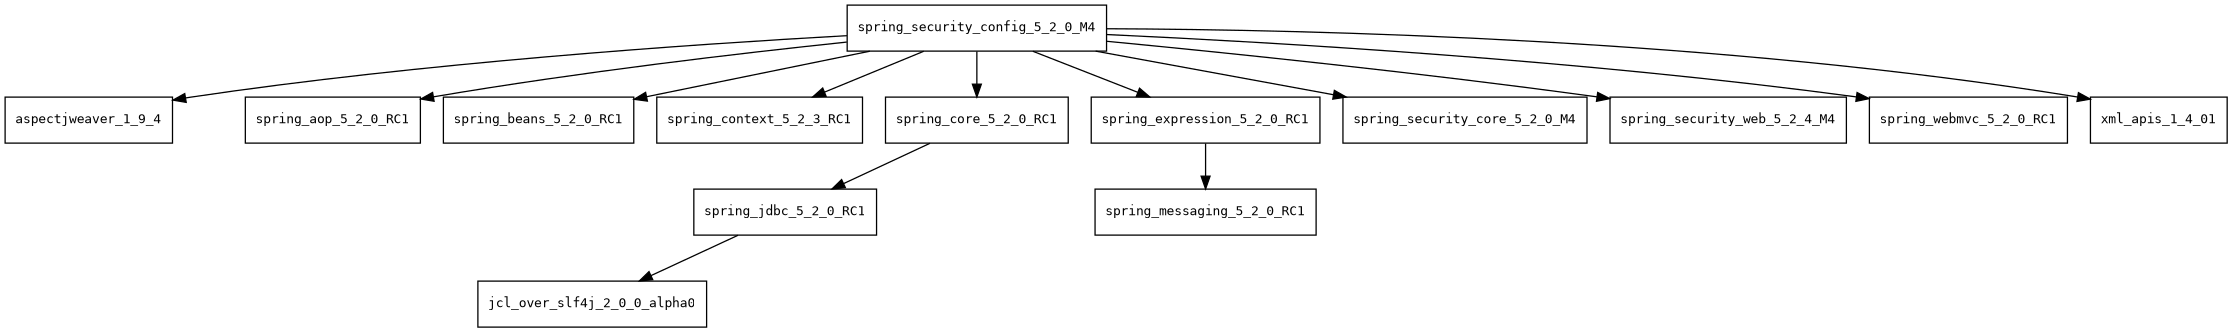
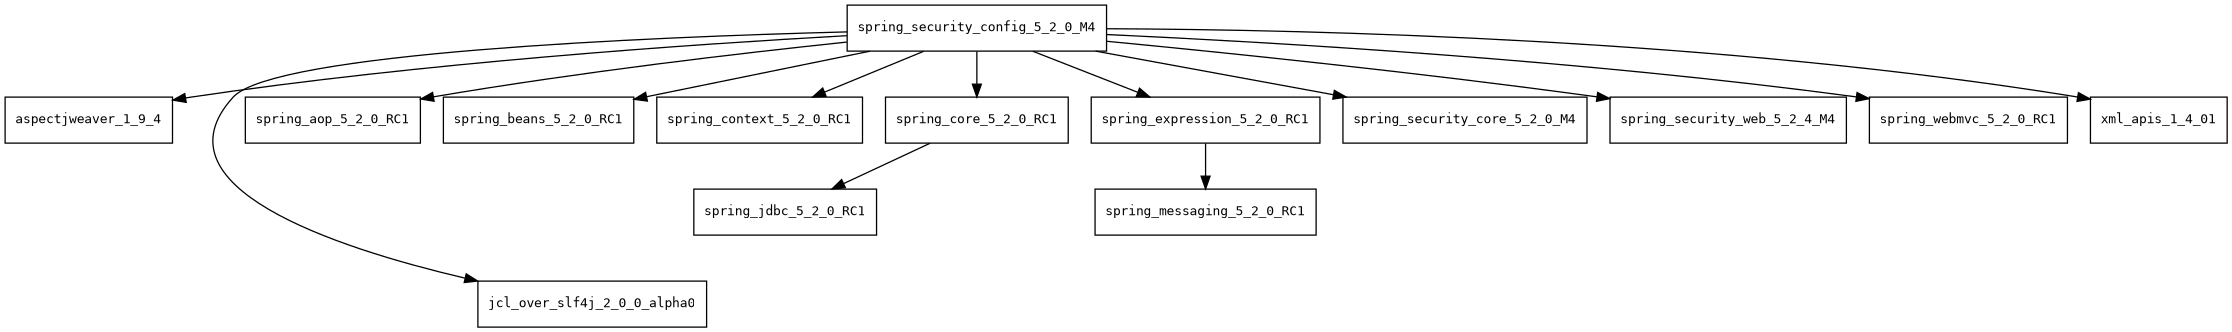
(760, 120) -> (760, 120)
(694, 255) -> (363, 62)
